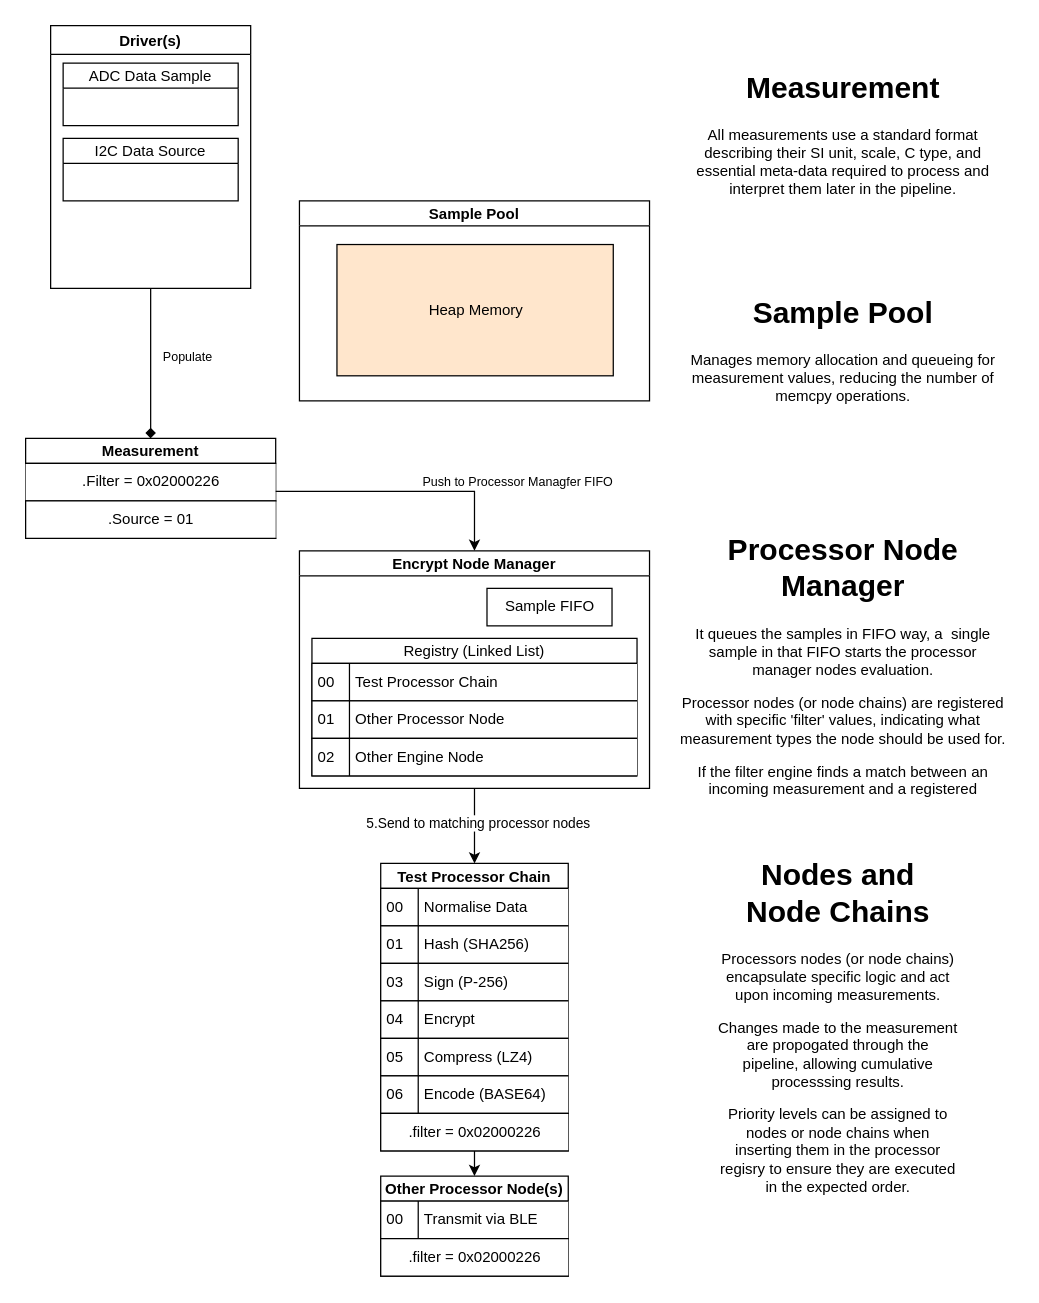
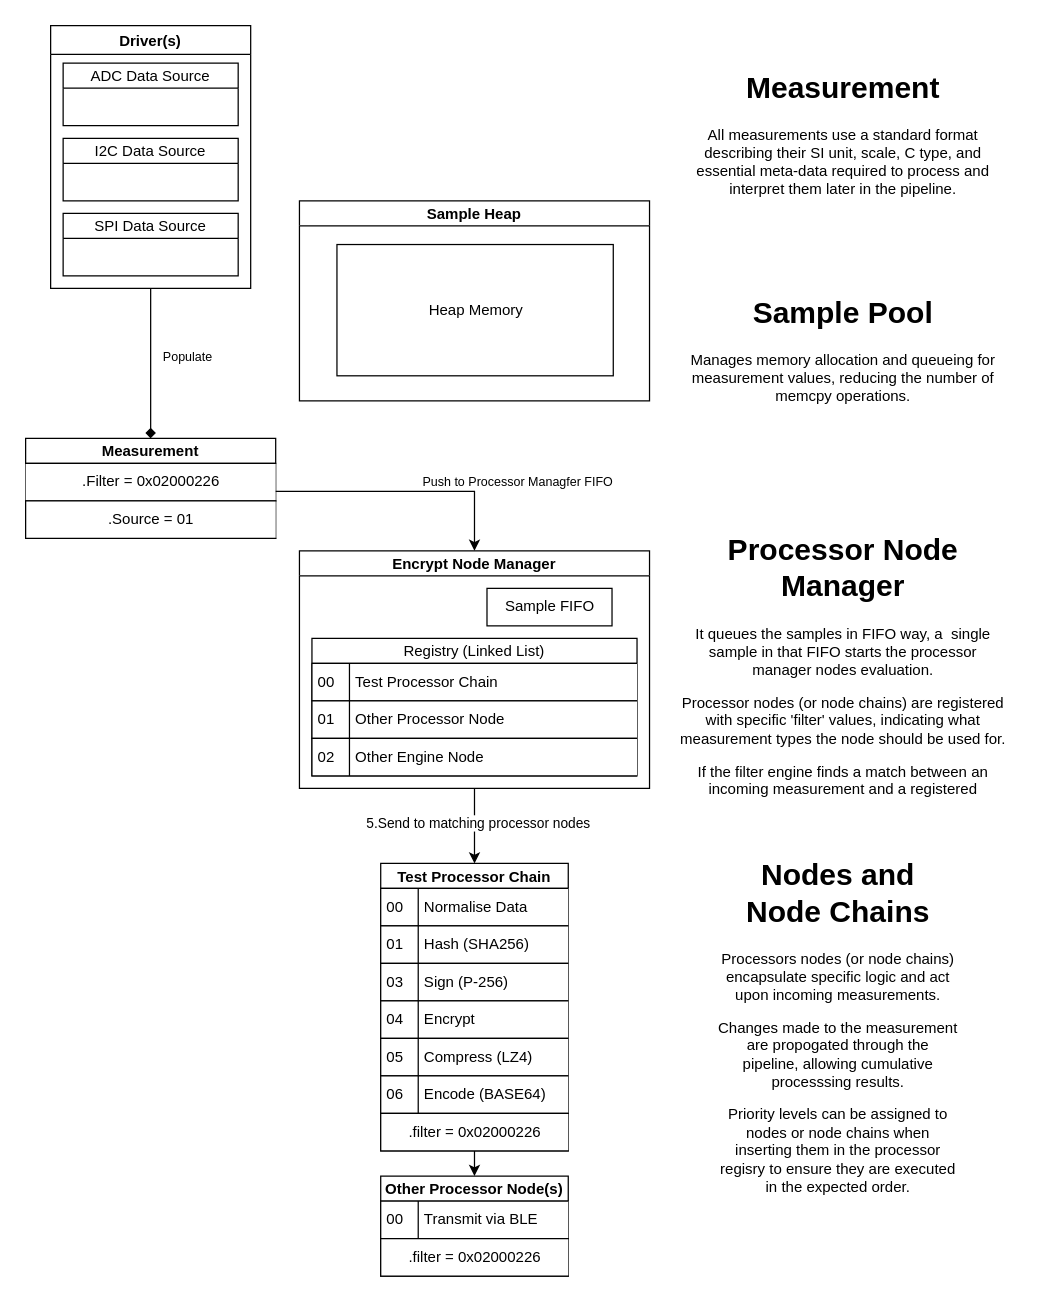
(150, 76) -> (150, 76)
(474, 214) -> (474, 214)
none -> (151, 244)
(475, 310) -> (475, 310)
